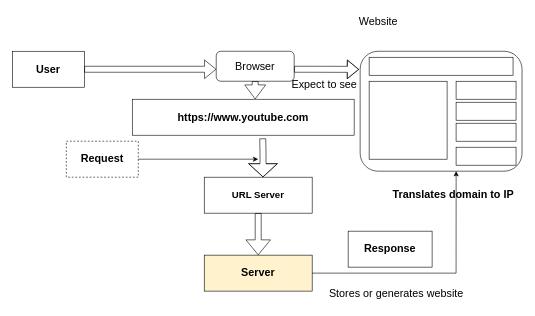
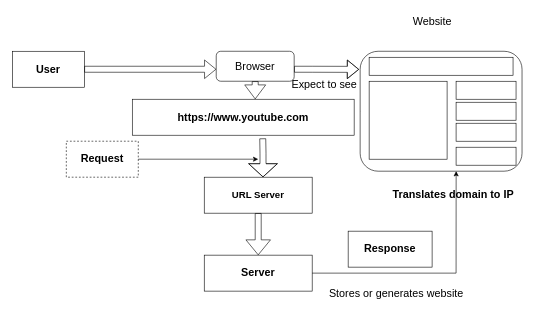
(378, 21) -> (432, 21)
(258, 273) -> (258, 273)
